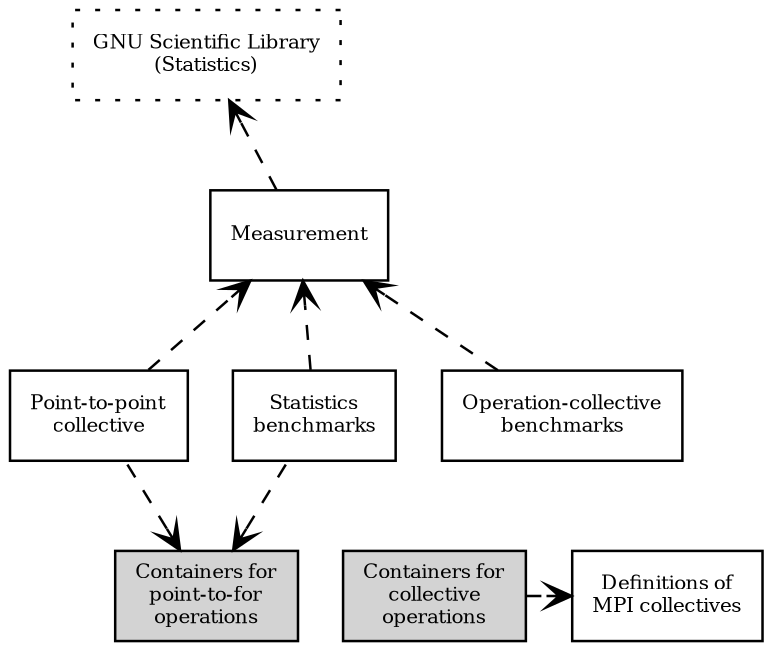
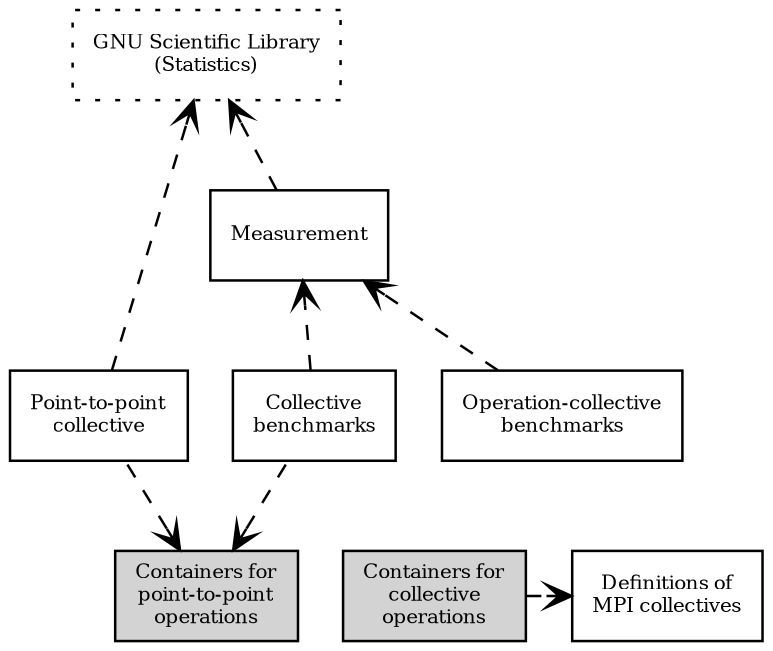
(190, 334) -> (149, 248)
(314, 416) -> (314, 416)
(207, 596) -> (207, 596)
